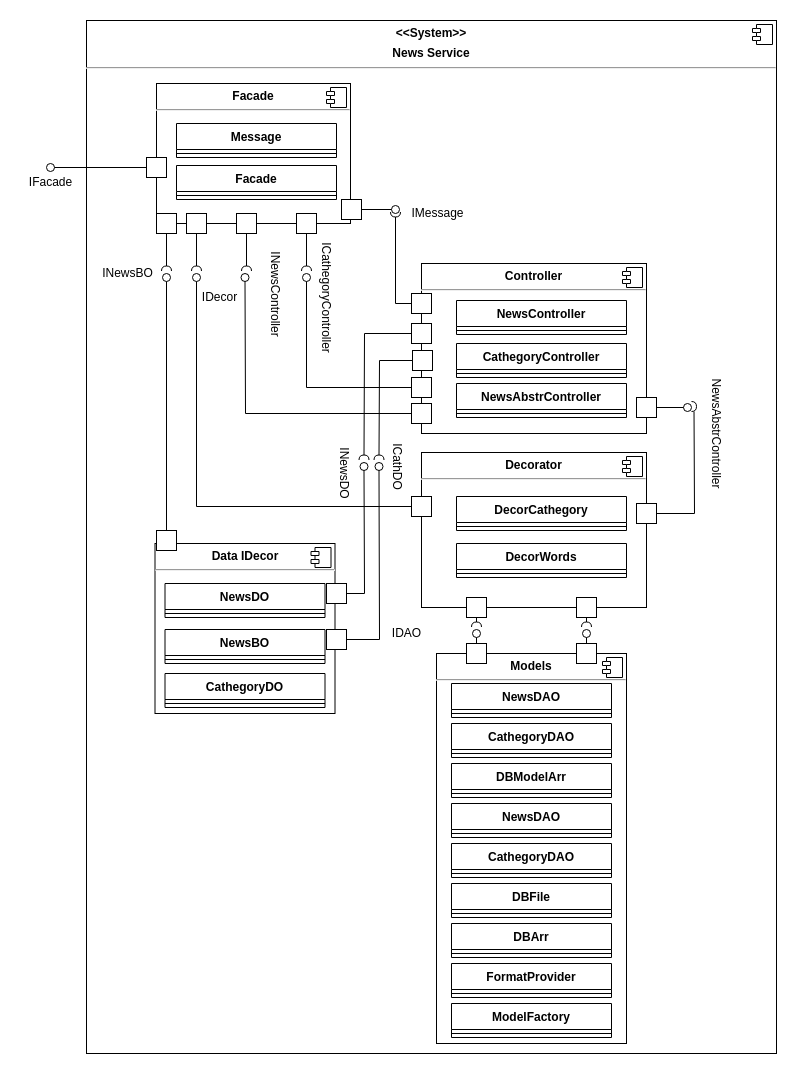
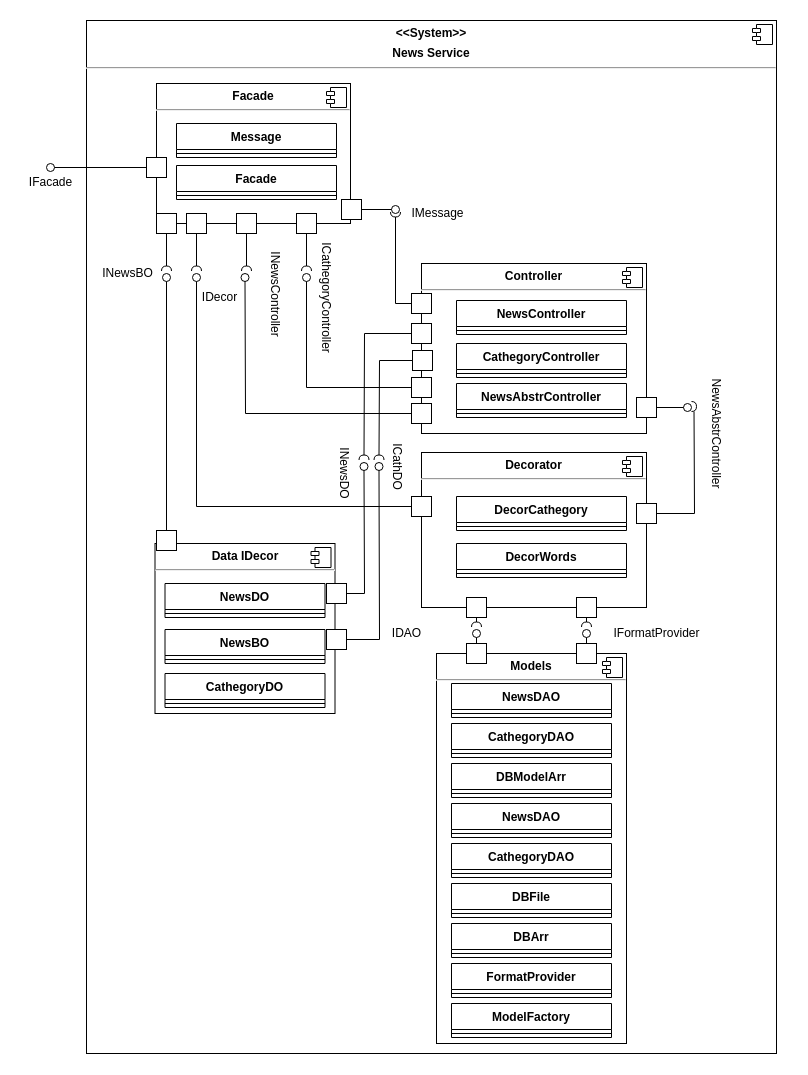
none -> (657, 634)
